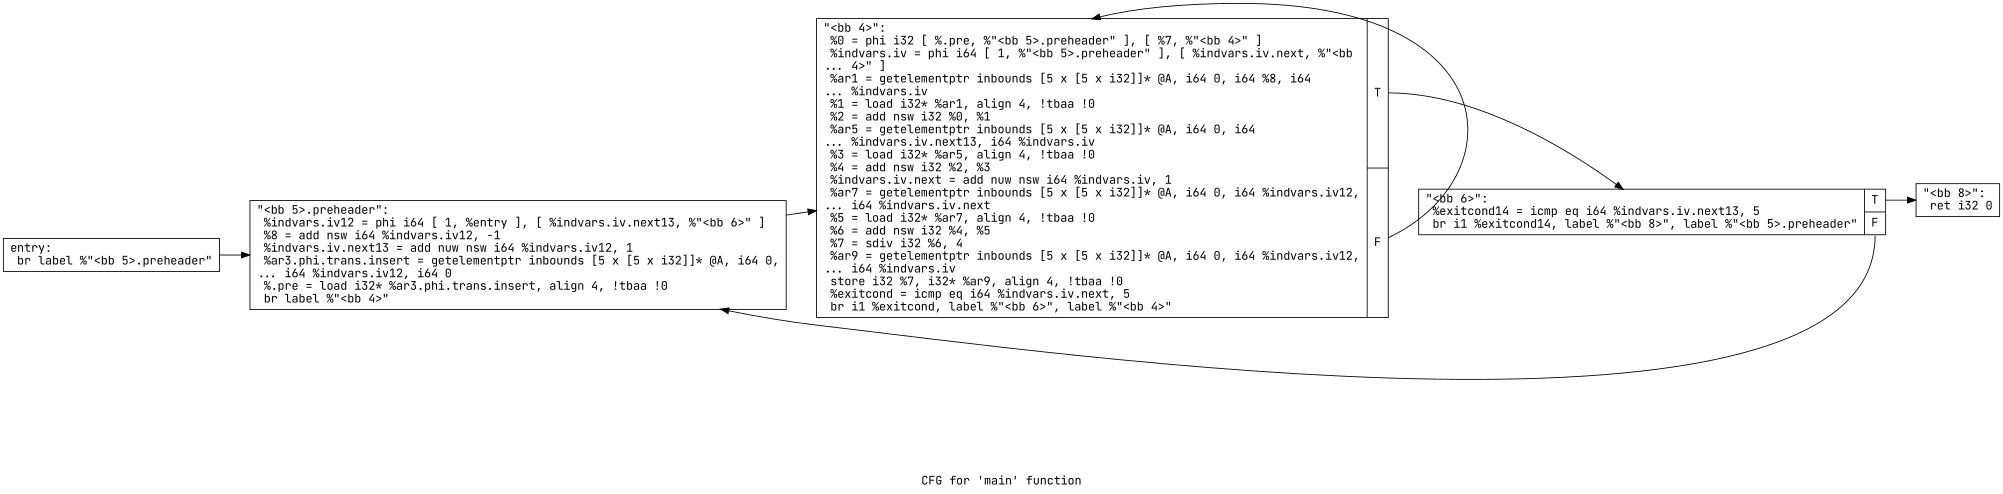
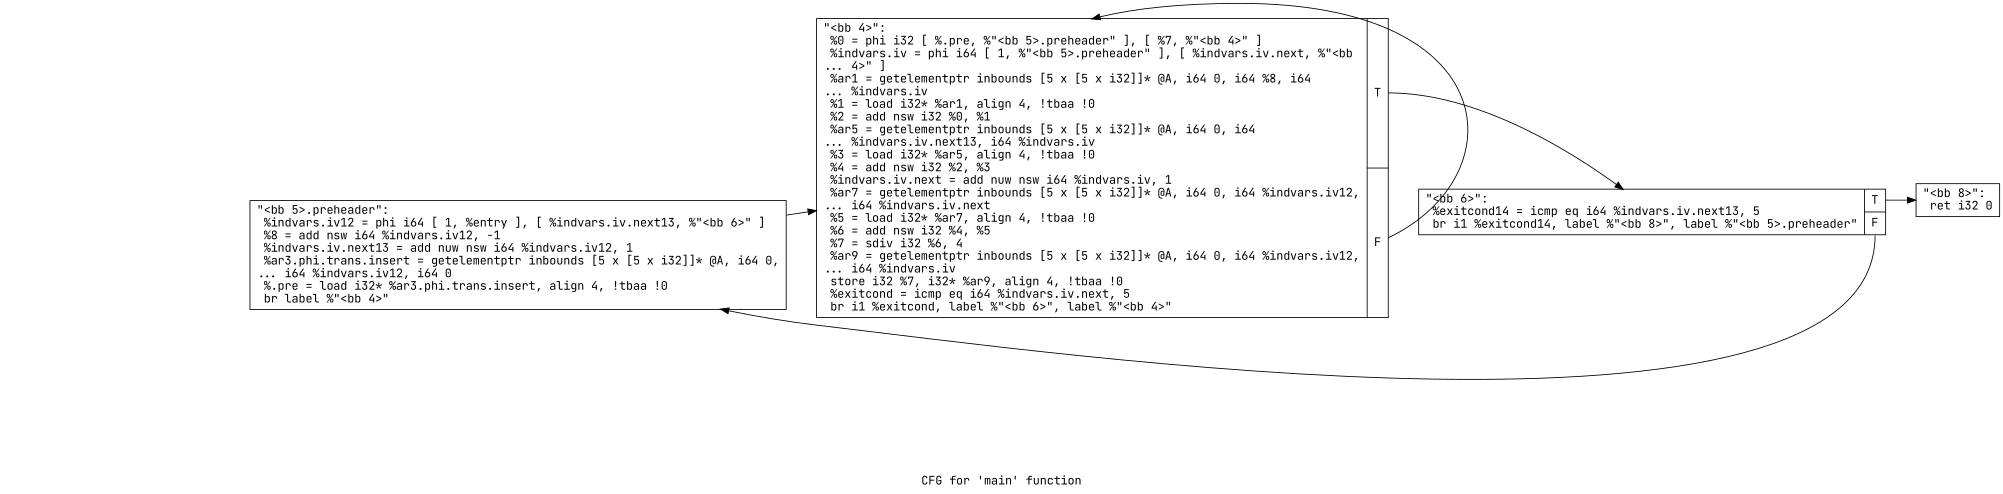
(111, 255) -> none
